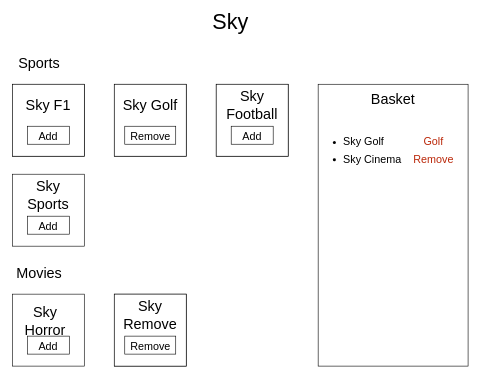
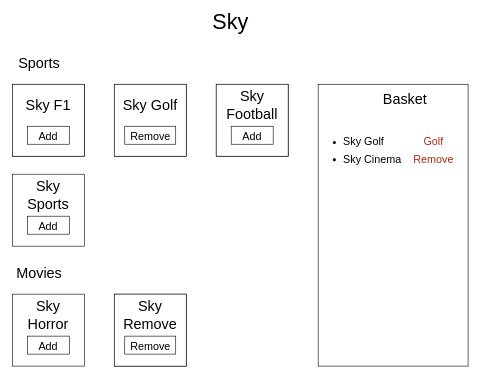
(393, 99) -> (405, 99)
(45, 321) -> (48, 315)
